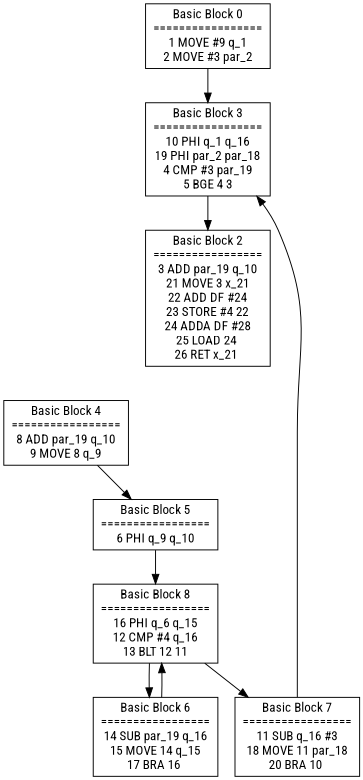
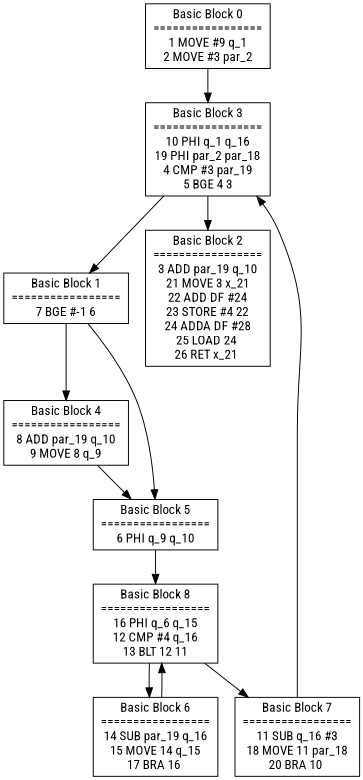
none -> (66, 298)
